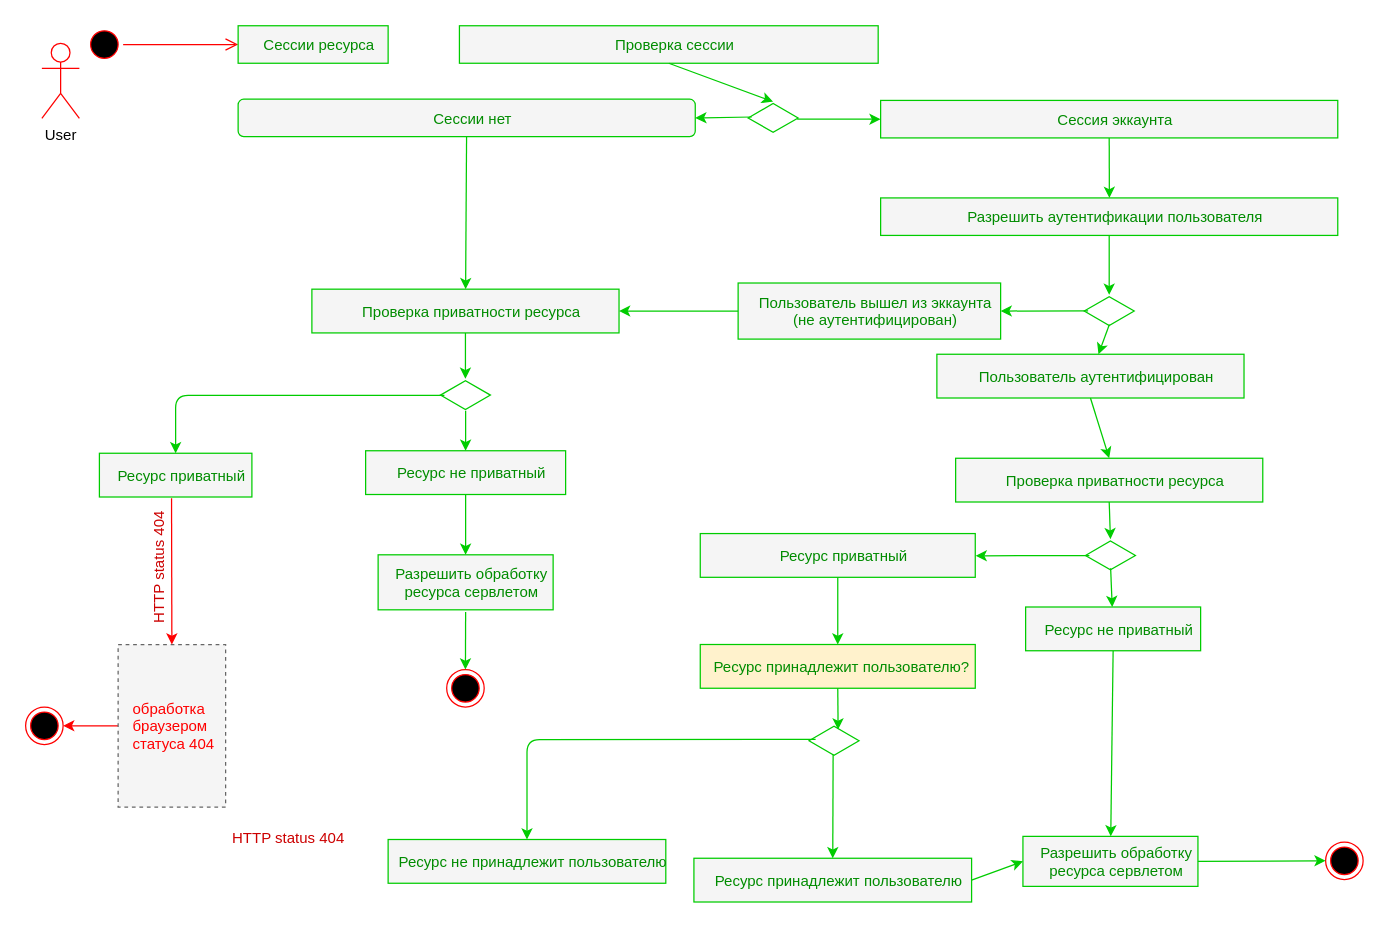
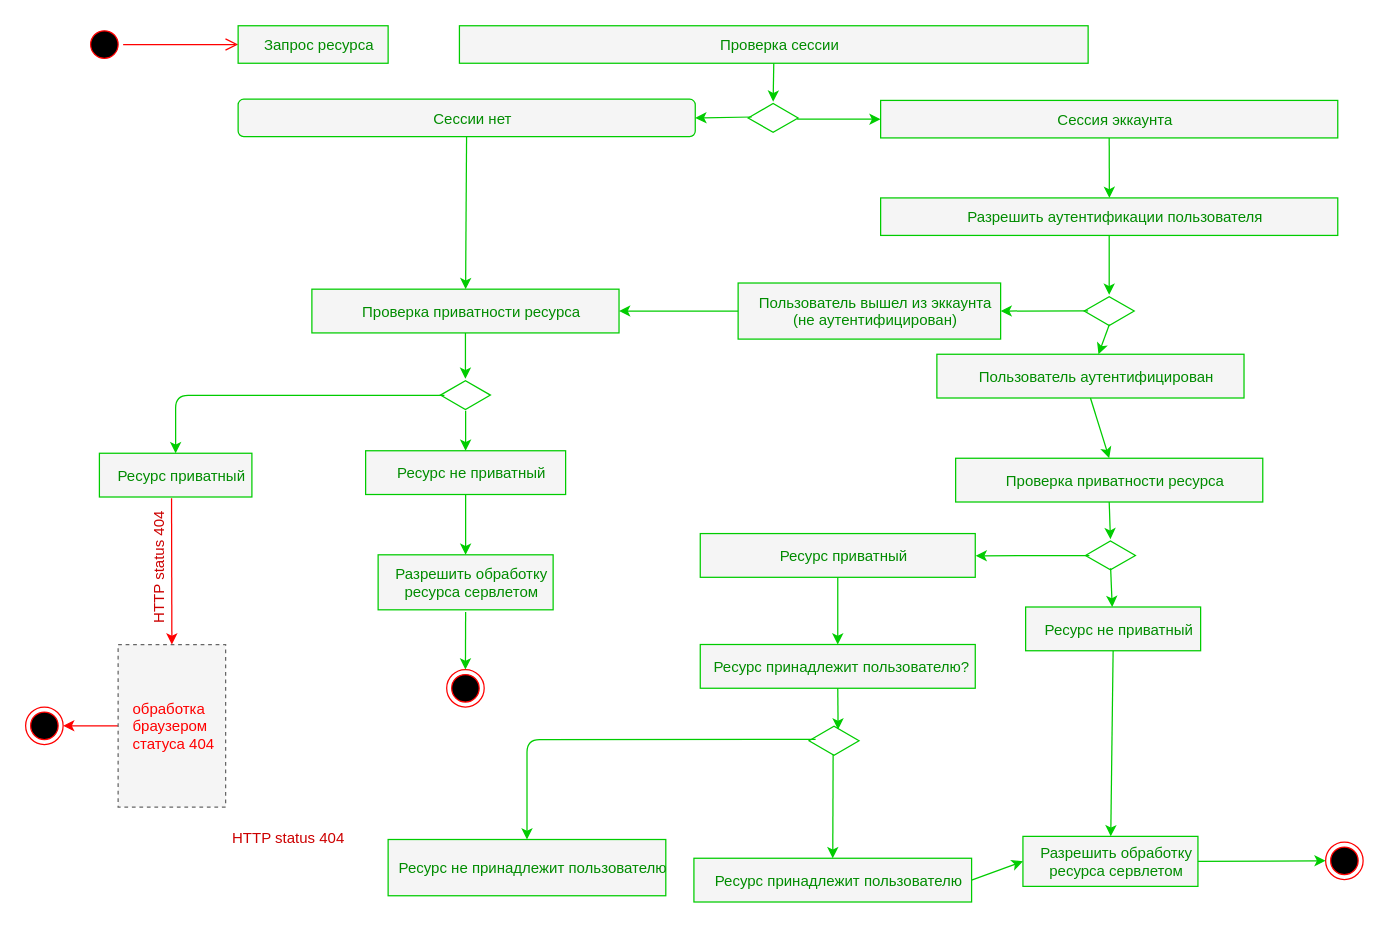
(669, 44) -> (774, 44)
(319, 45) -> (319, 45)
(61, 81) -> none
(838, 666) -> (838, 666)
(527, 861) -> (527, 868)
